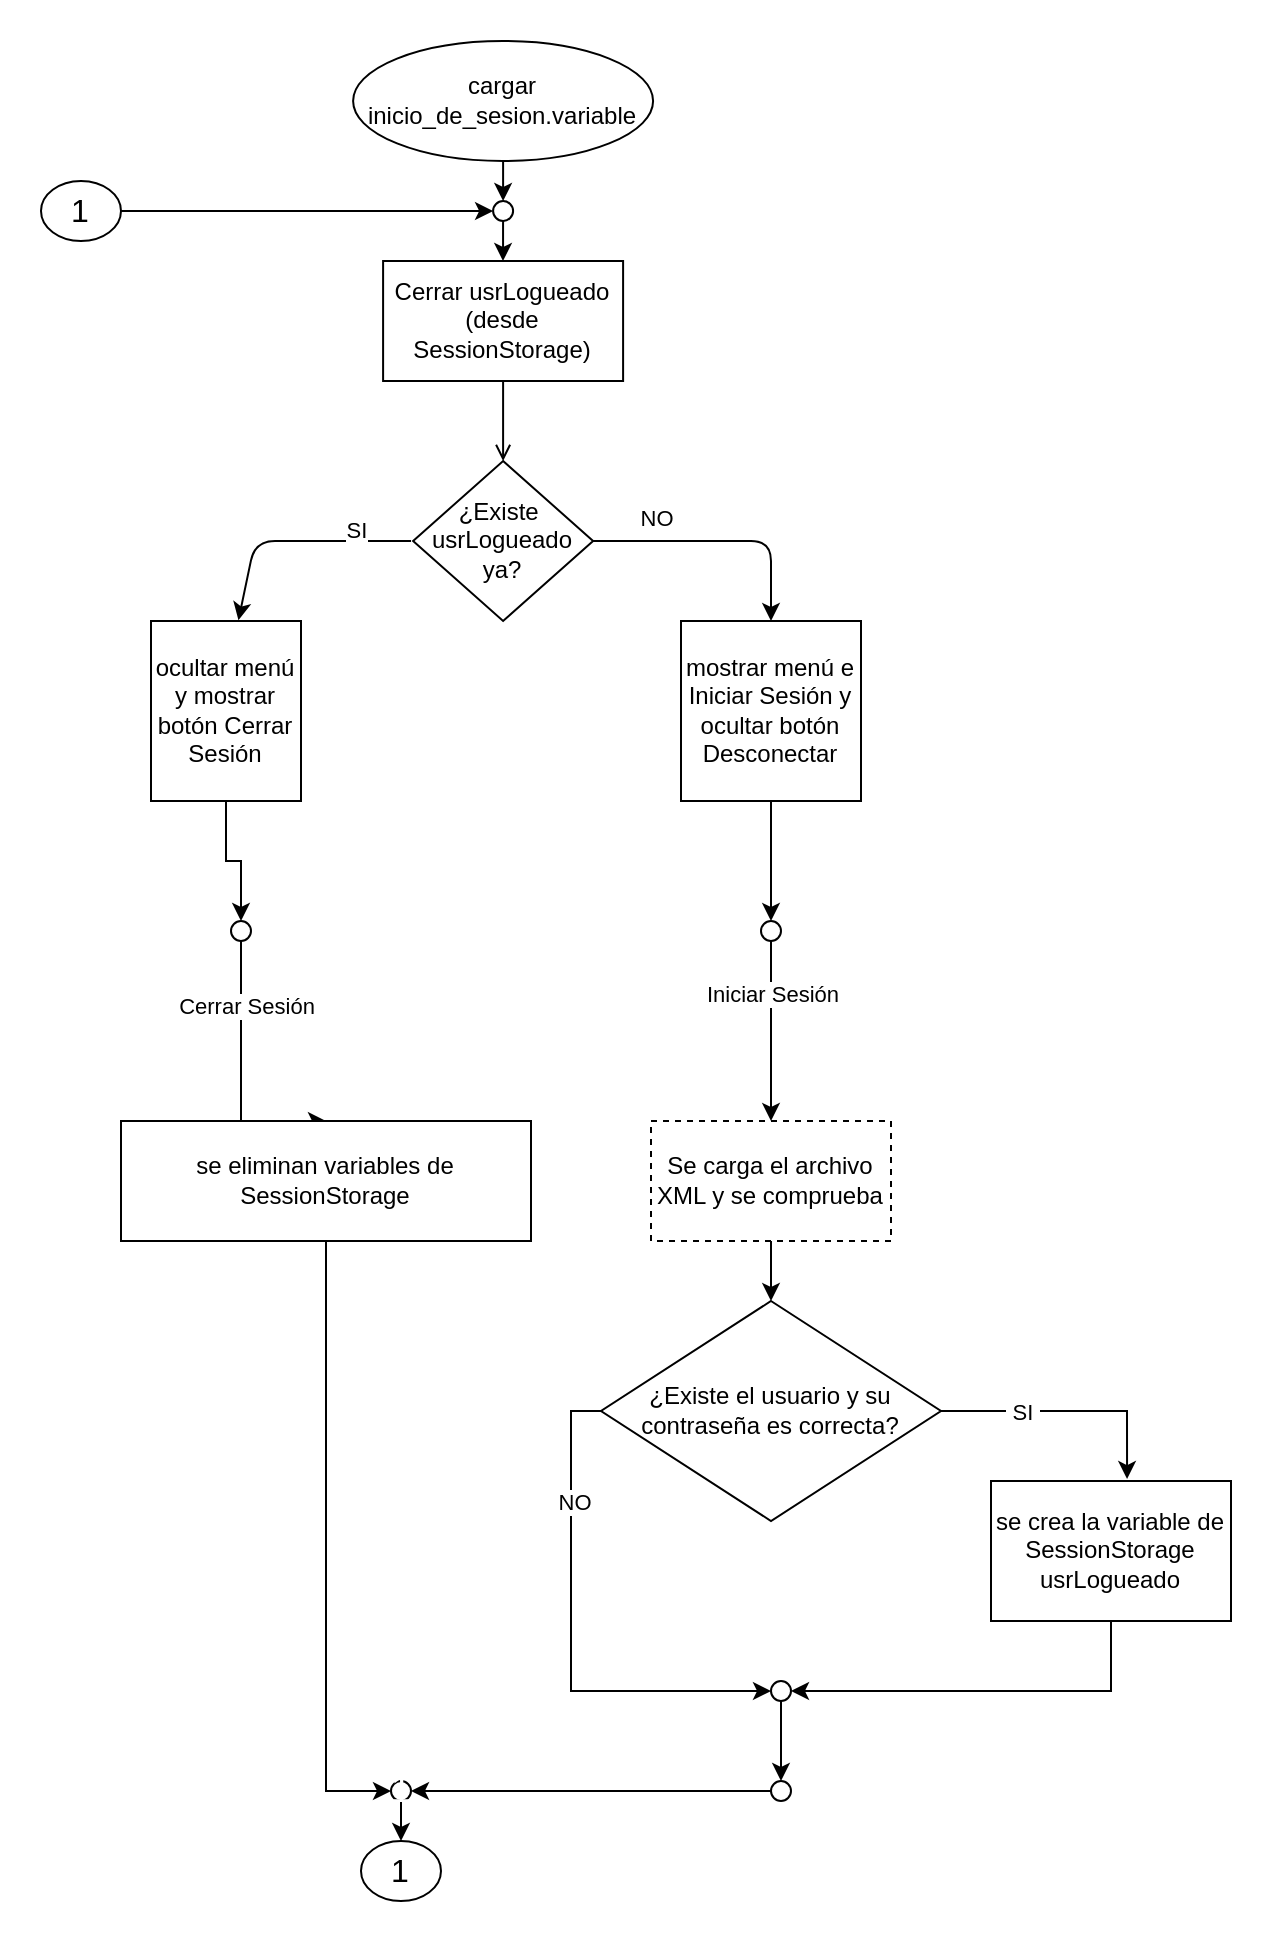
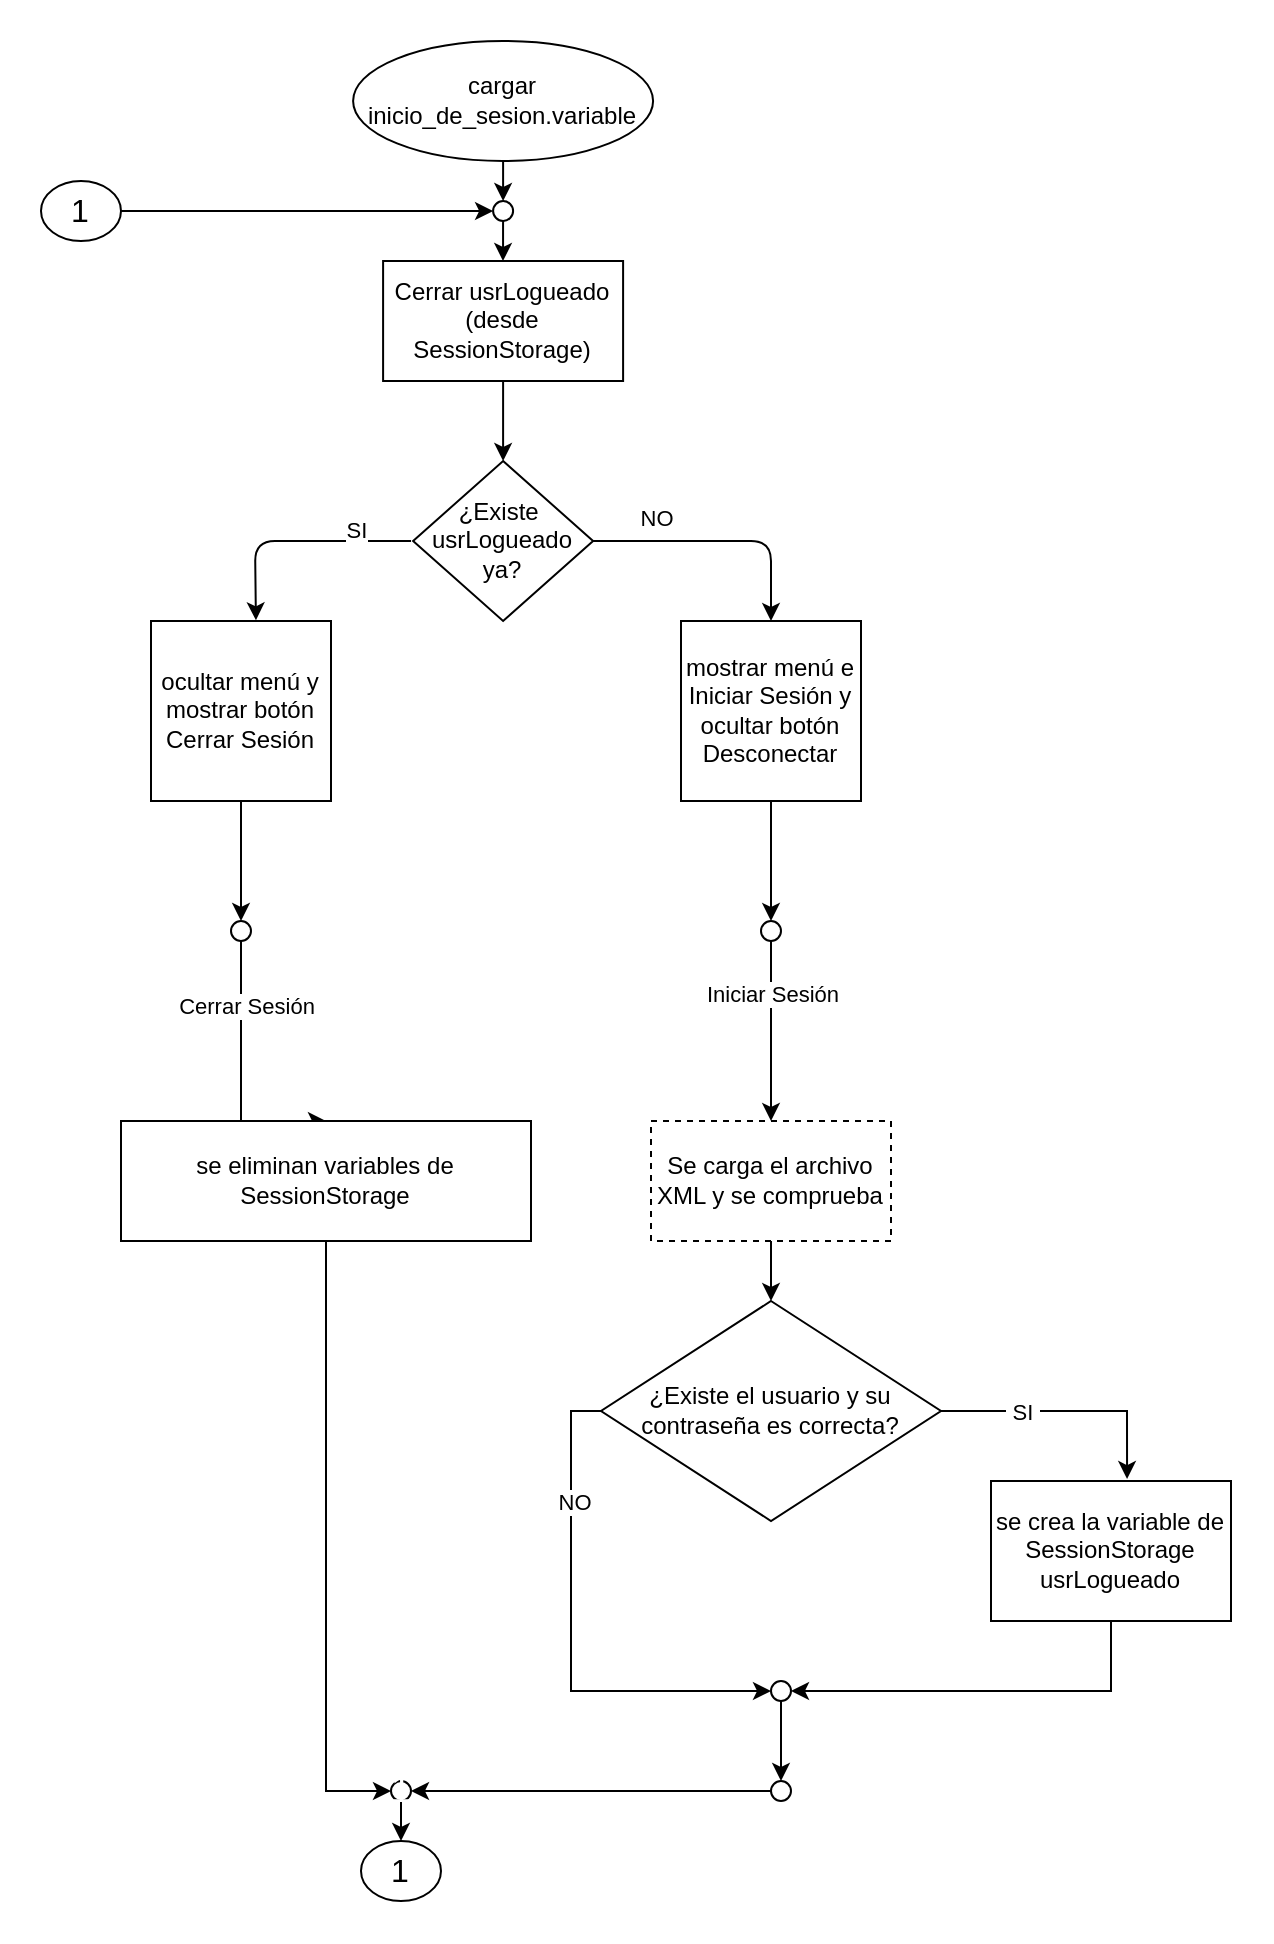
(503, 449) -> (503, 446)
(226, 711) -> (241, 711)
